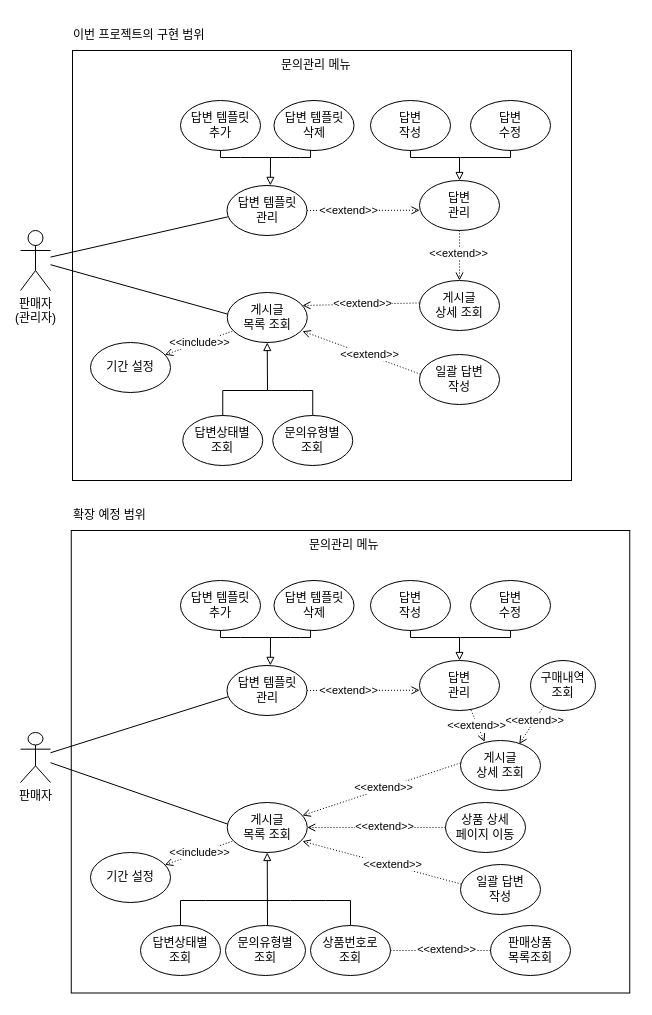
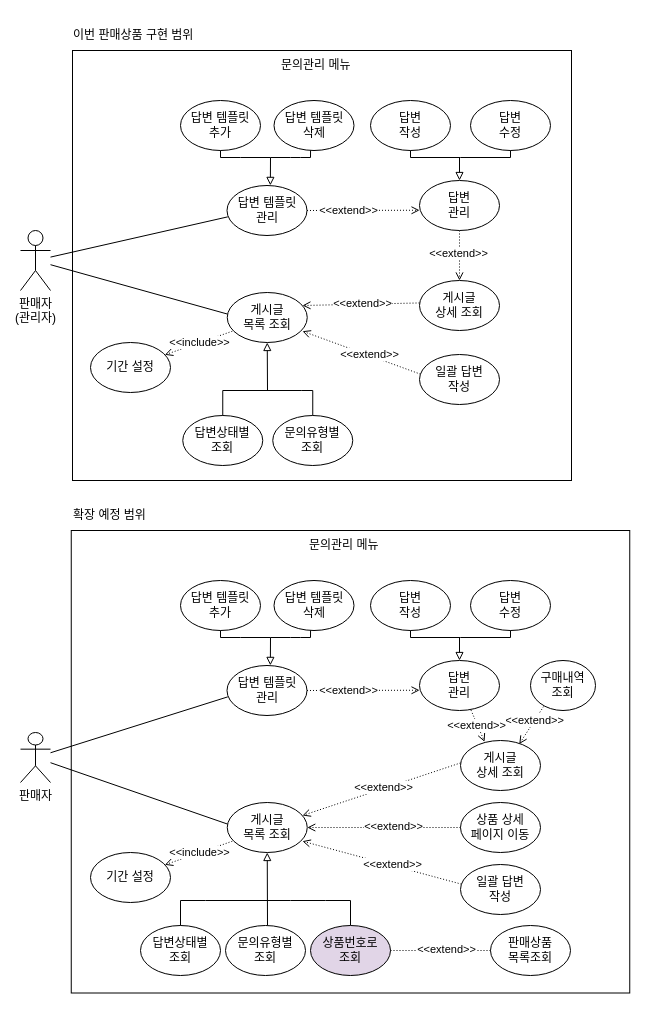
(145, 36) -> (139, 36)
(486, 828) -> (501, 828)
(351, 951) -> (351, 951)
